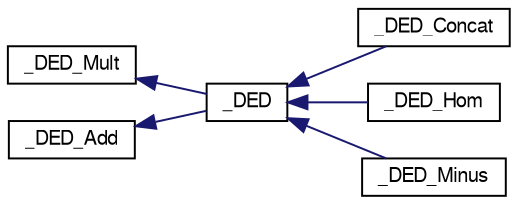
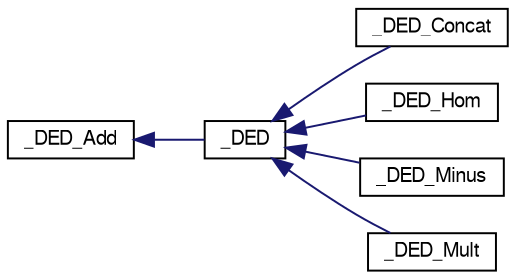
(181, 88) -> (338, 204)
